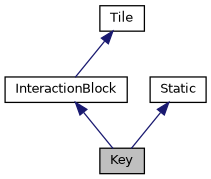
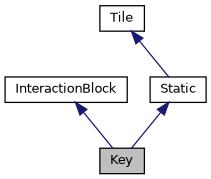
(90, 59) -> (154, 59)
